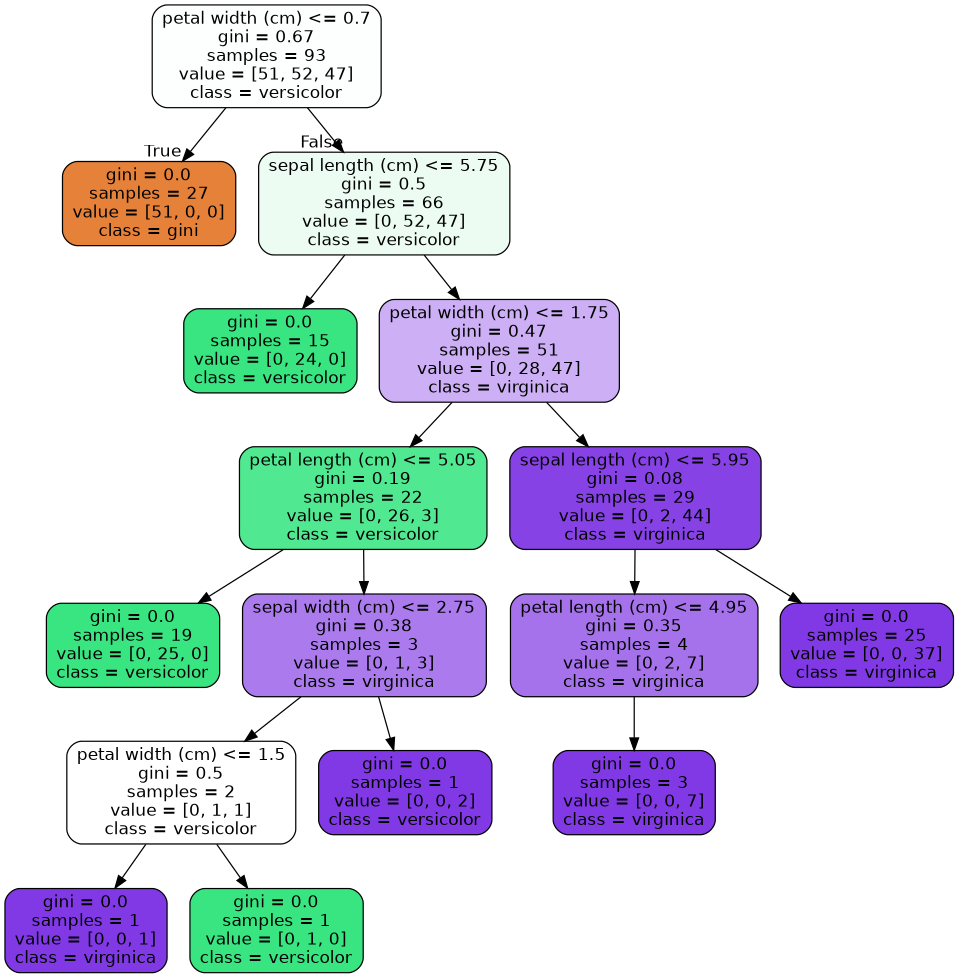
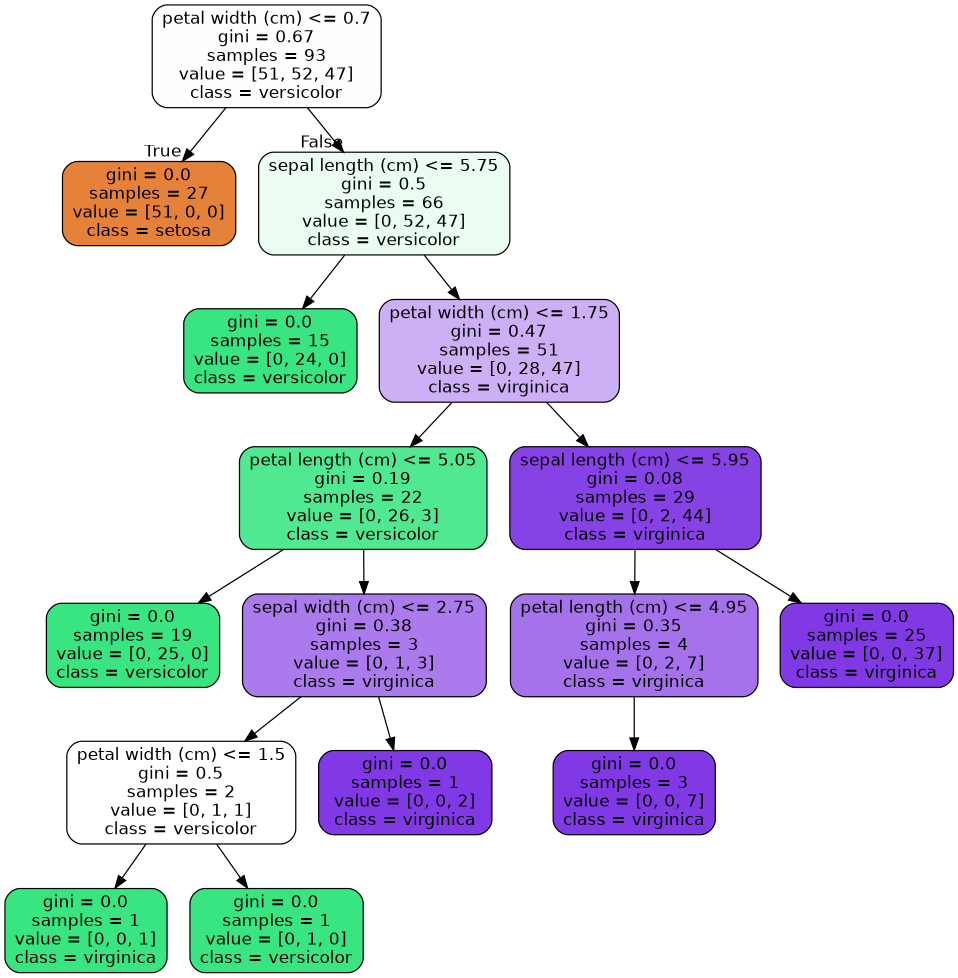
(149, 204) -> (149, 204)
(405, 793) -> (405, 793)
(86, 931) -> (86, 931)
